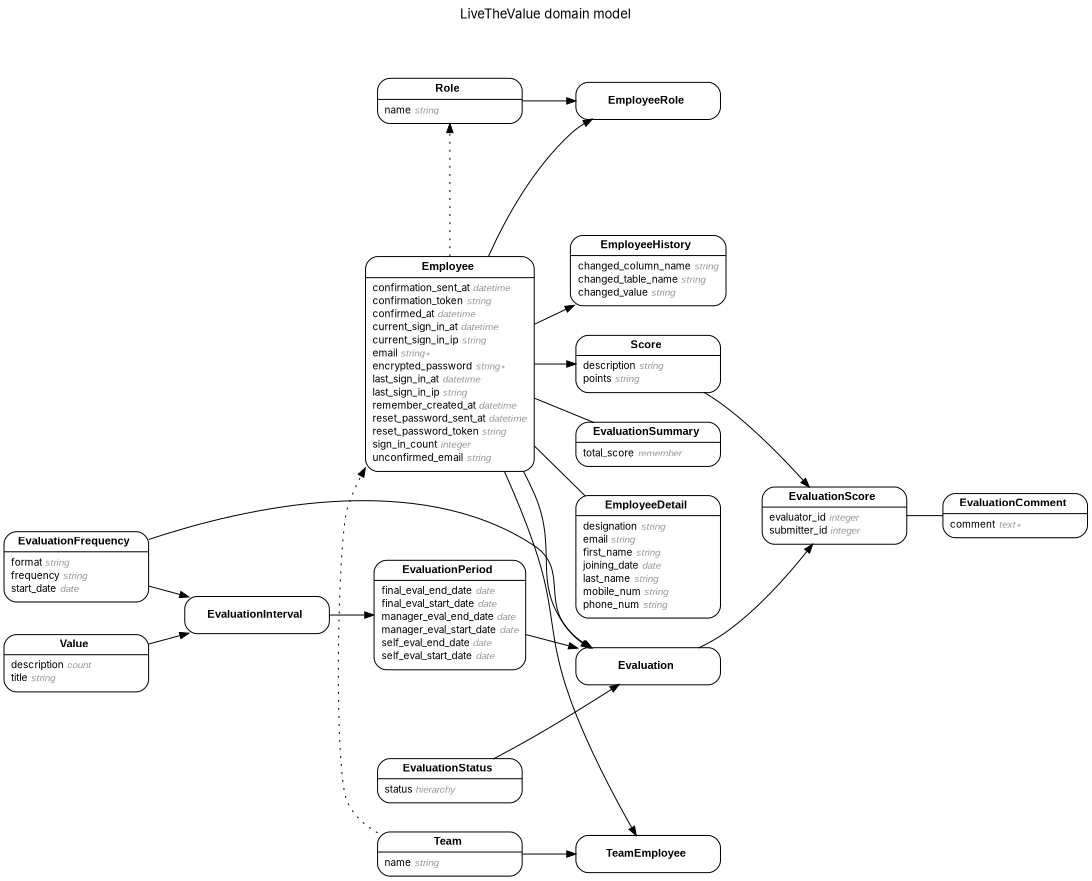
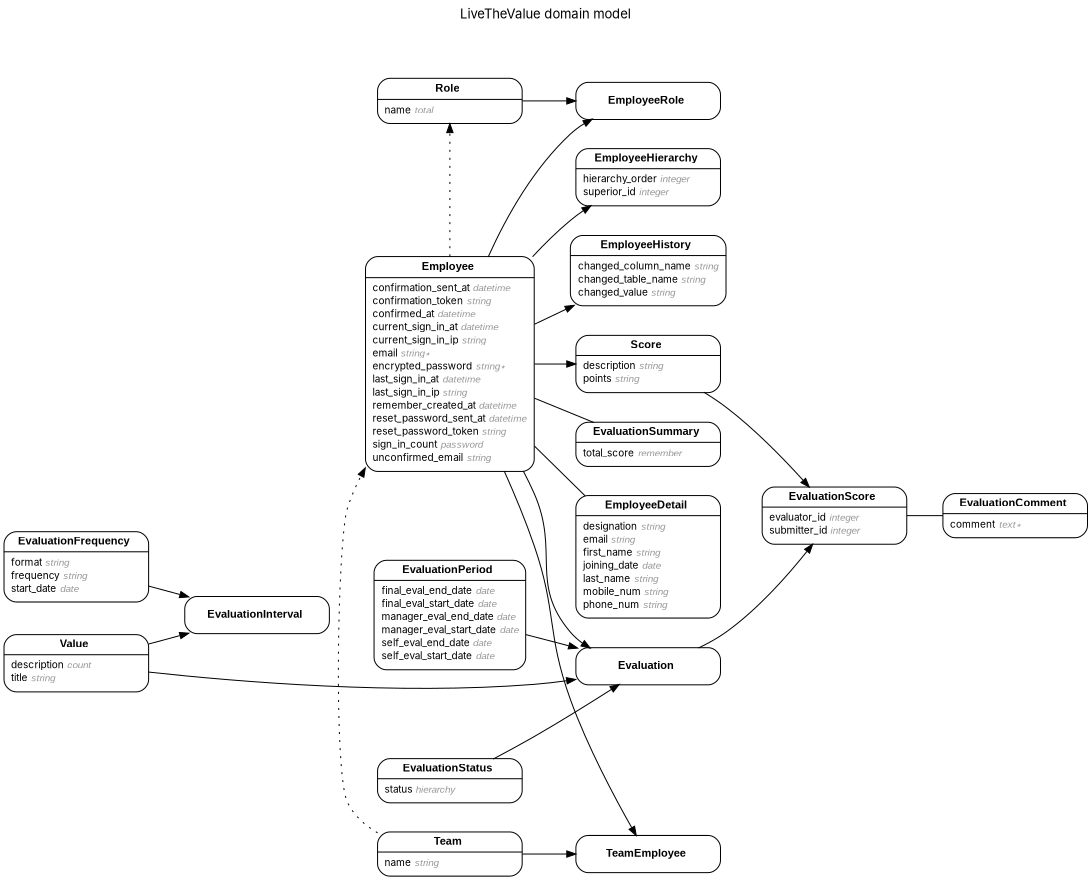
(427, 110) -> (424, 110)
none -> (648, 177)
(456, 445) -> (462, 445)
(401, 503) -> (357, 687)
(347, 615) -> none
